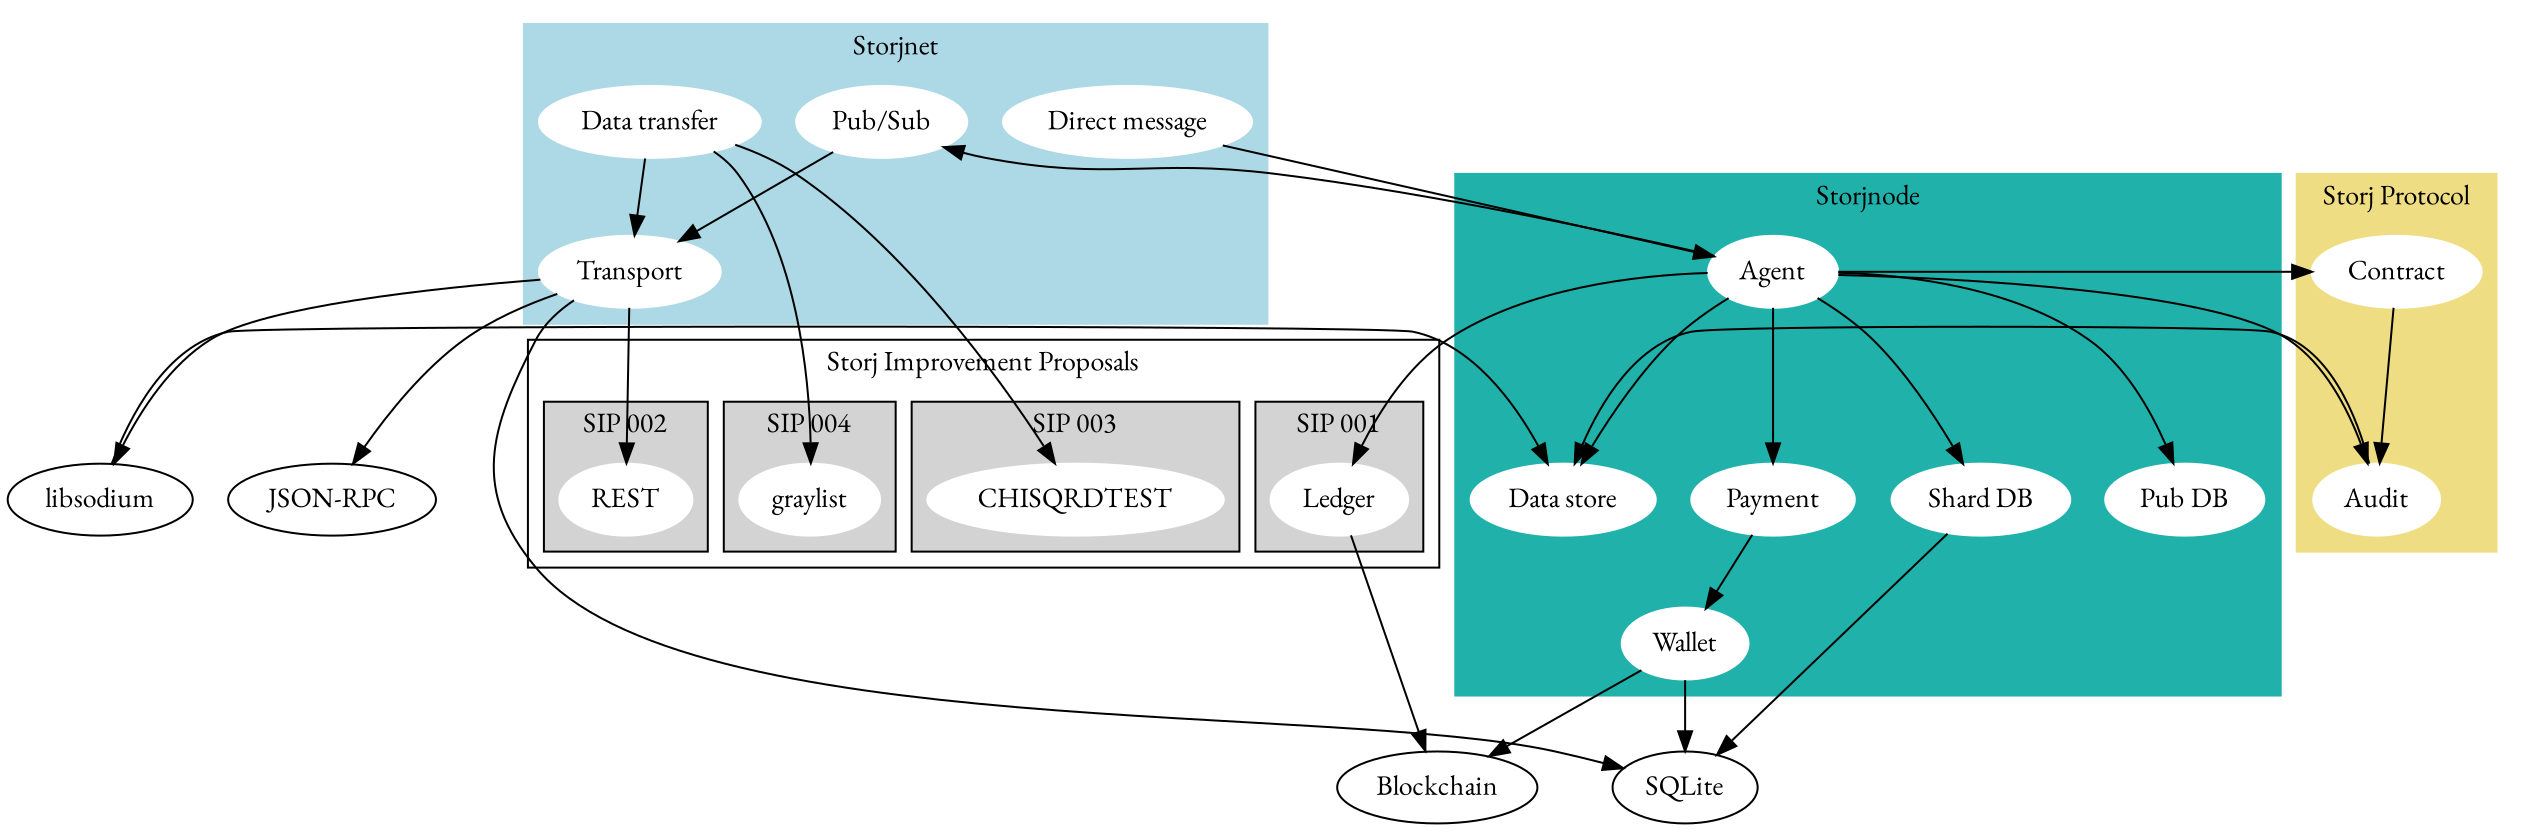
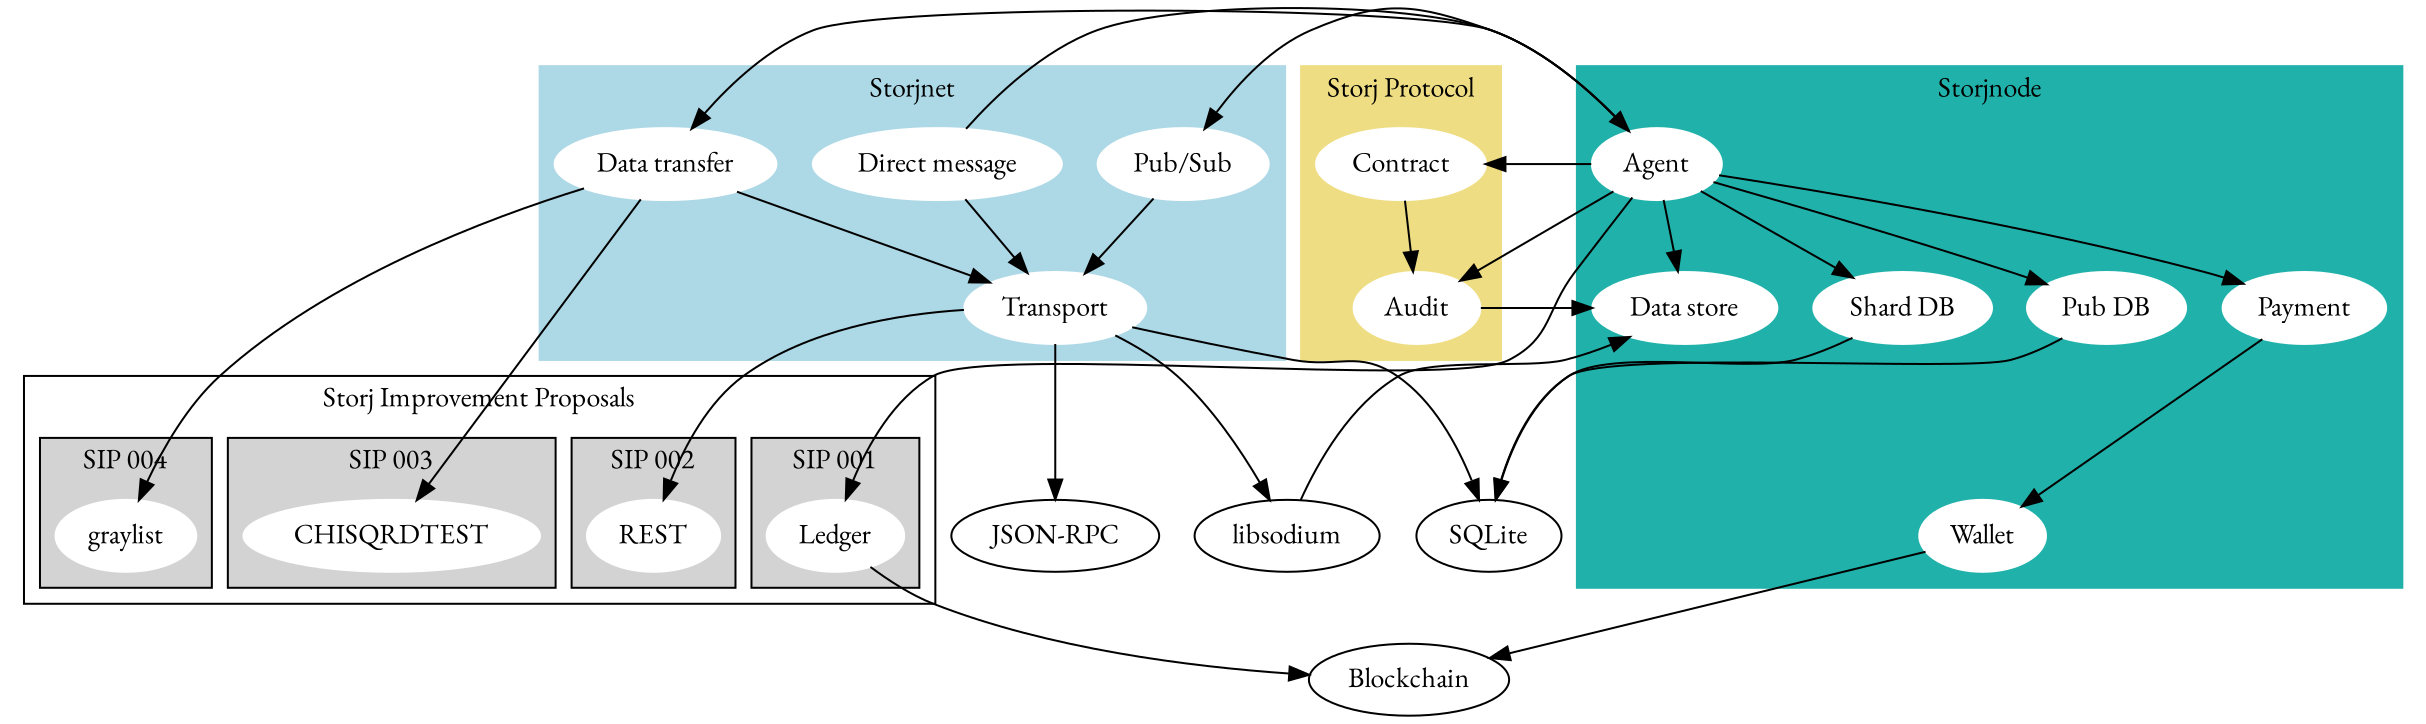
none -> (1120, 11)
none -> (990, 228)
(1685, 708) -> (1832, 363)
